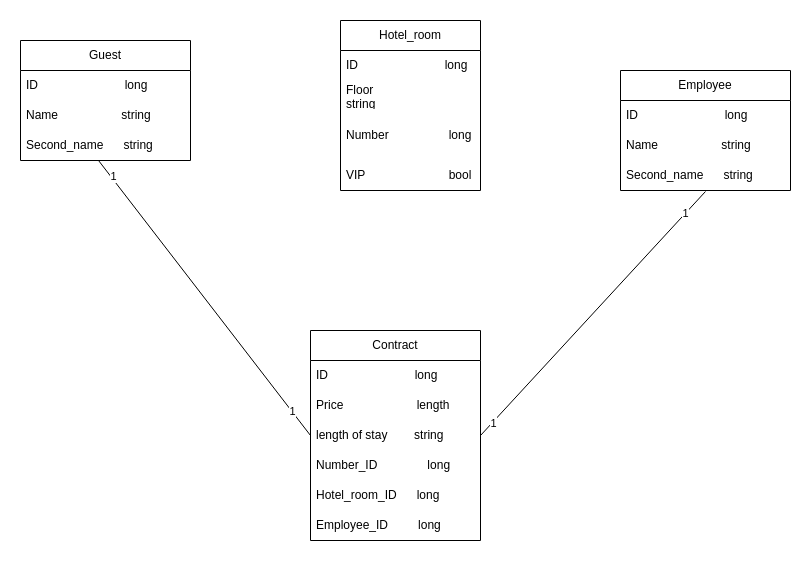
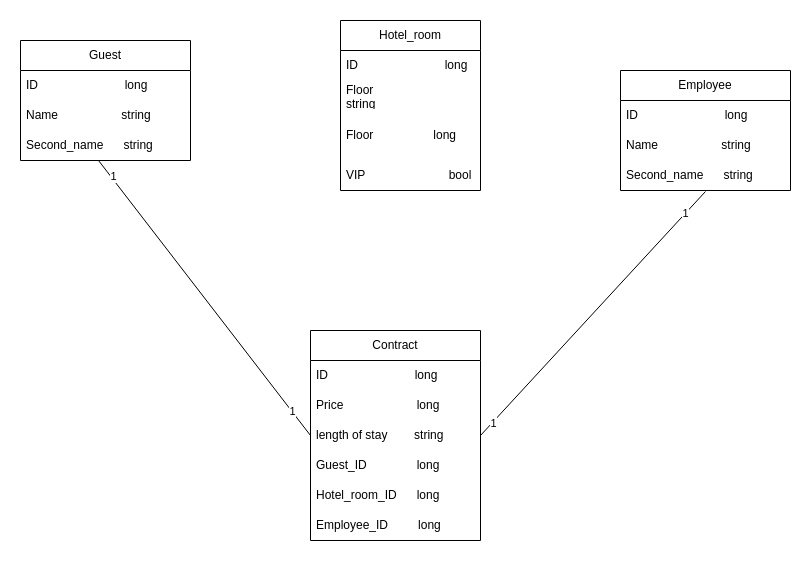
(412, 136) -> (412, 136)
(397, 406) -> (397, 406)
(397, 466) -> (395, 466)
